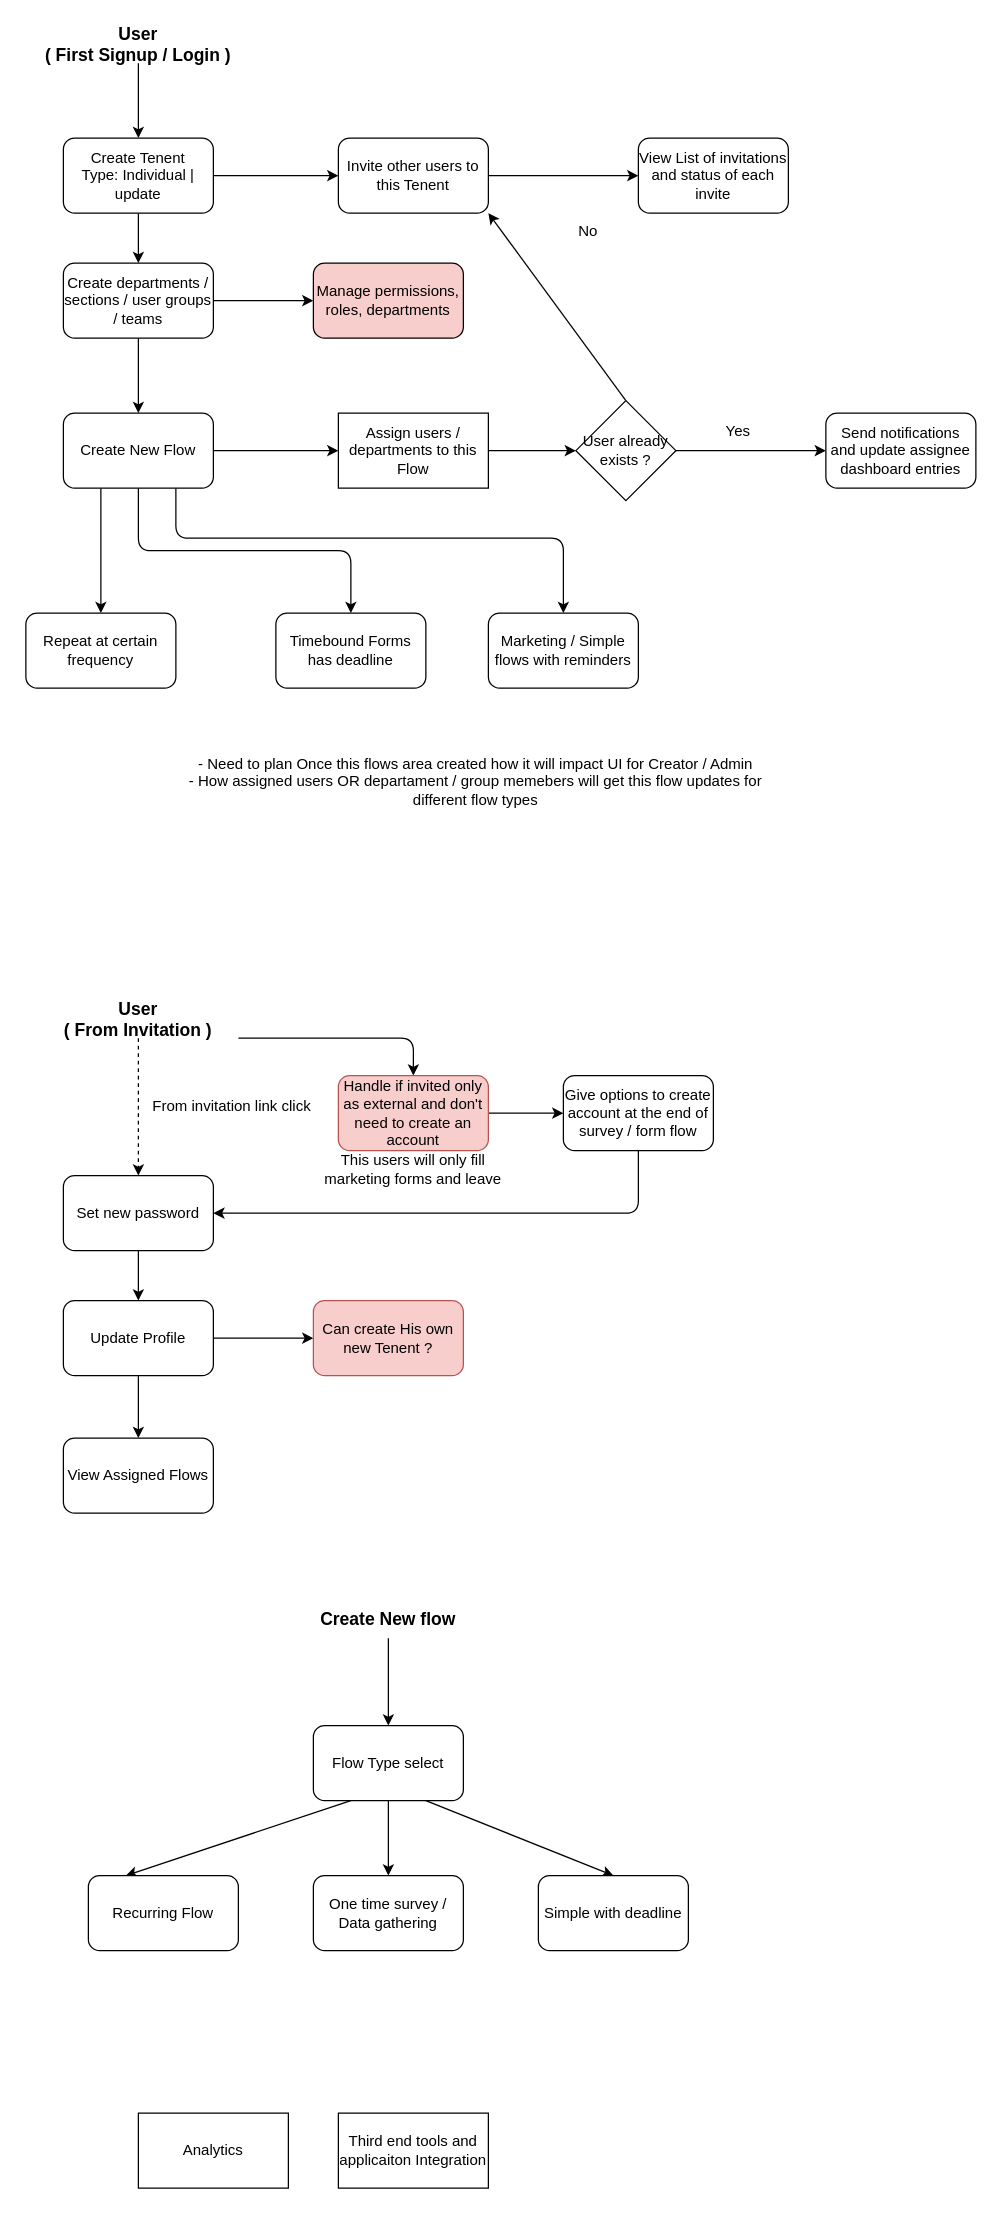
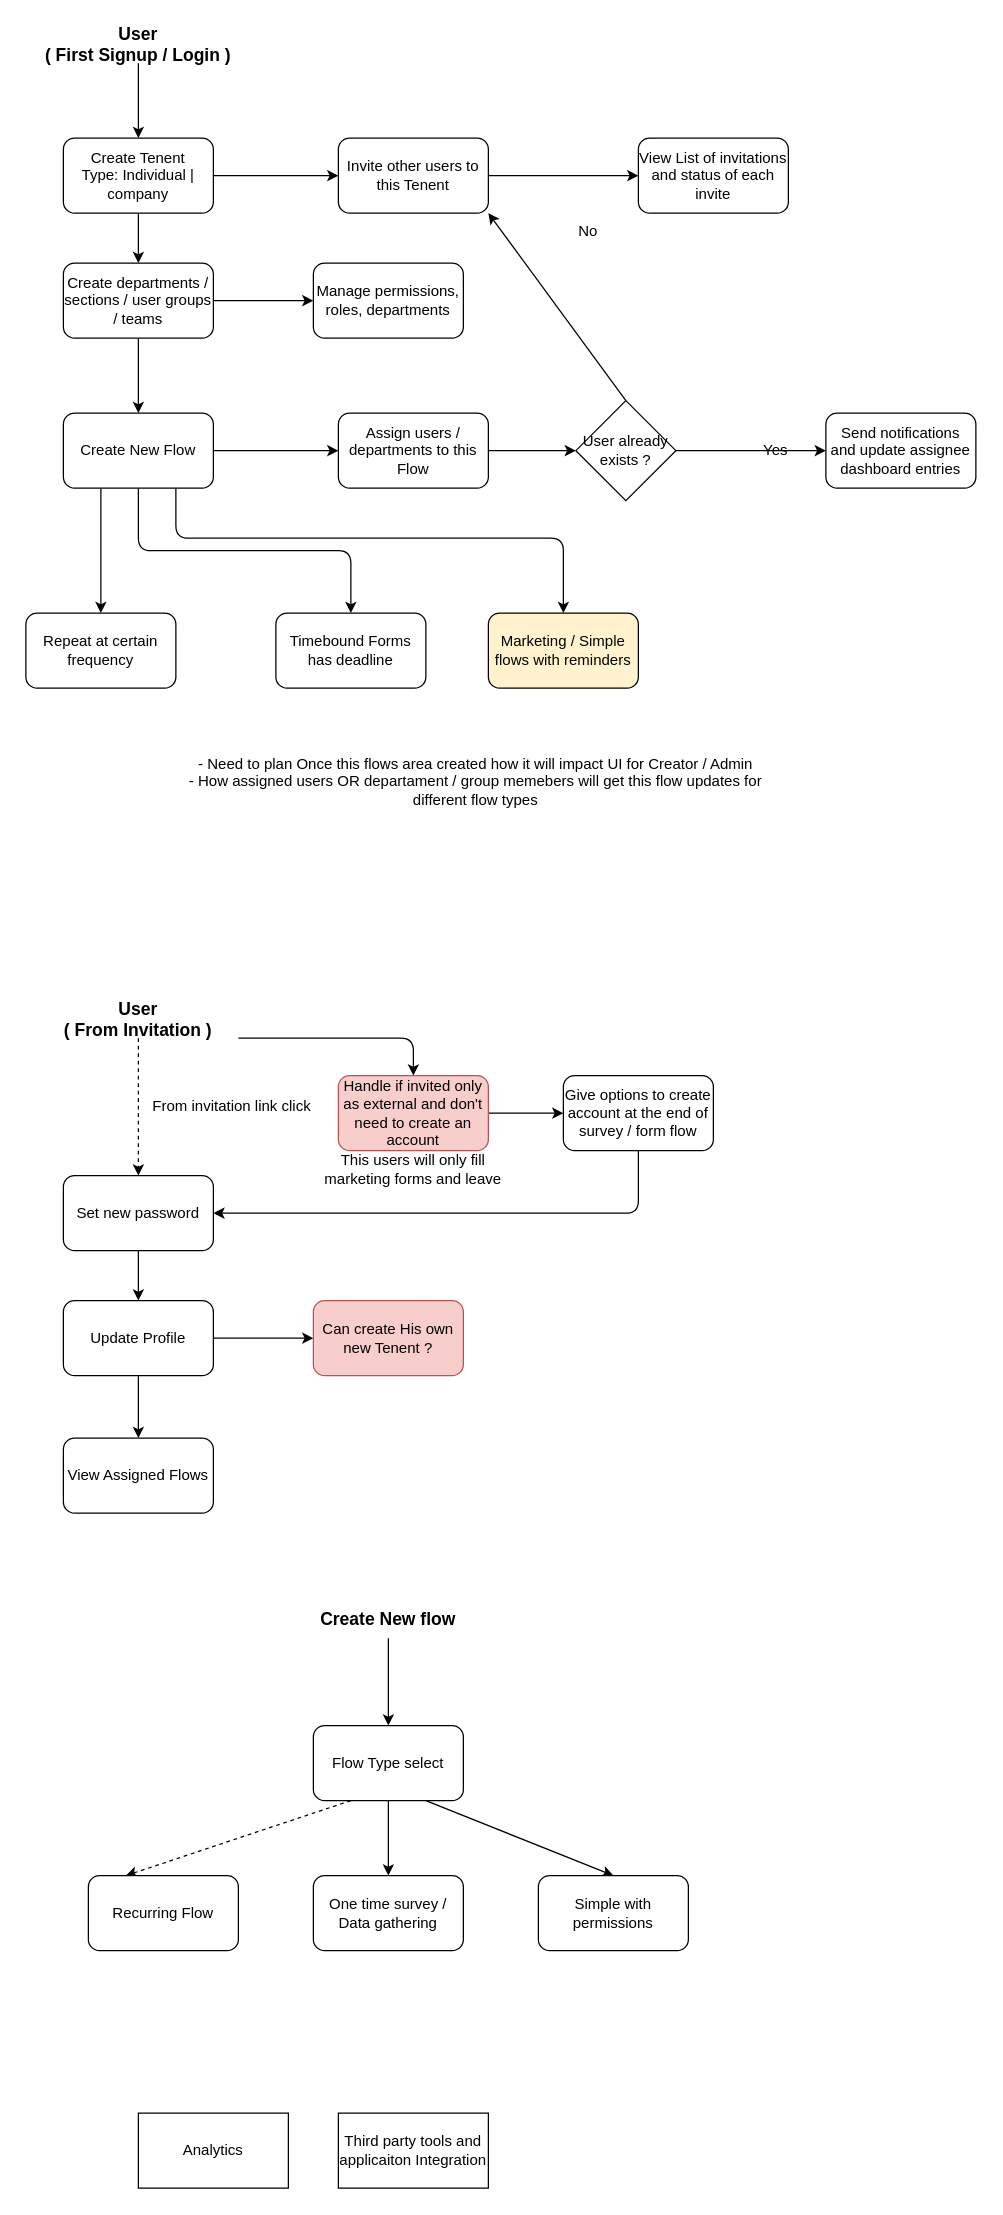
(138, 176) -> (138, 176)
(388, 301) -> (388, 301)
(738, 432) -> (776, 451)
(413, 451) -> (413, 451)
(563, 651) -> (563, 651)
(241, 1837) -> (241, 1837)
(613, 1913) -> (613, 1913)
(413, 2151) -> (413, 2151)
